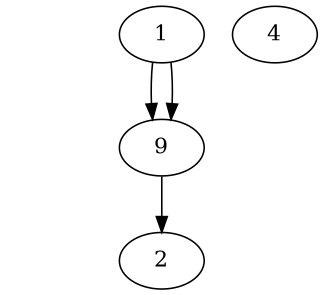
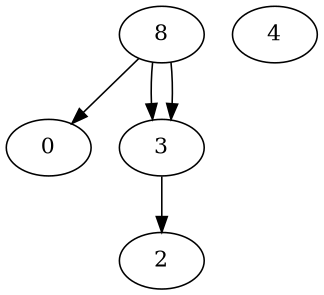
(162, 35) -> (162, 35)
none -> (49, 148)
(162, 148) -> (162, 148)
